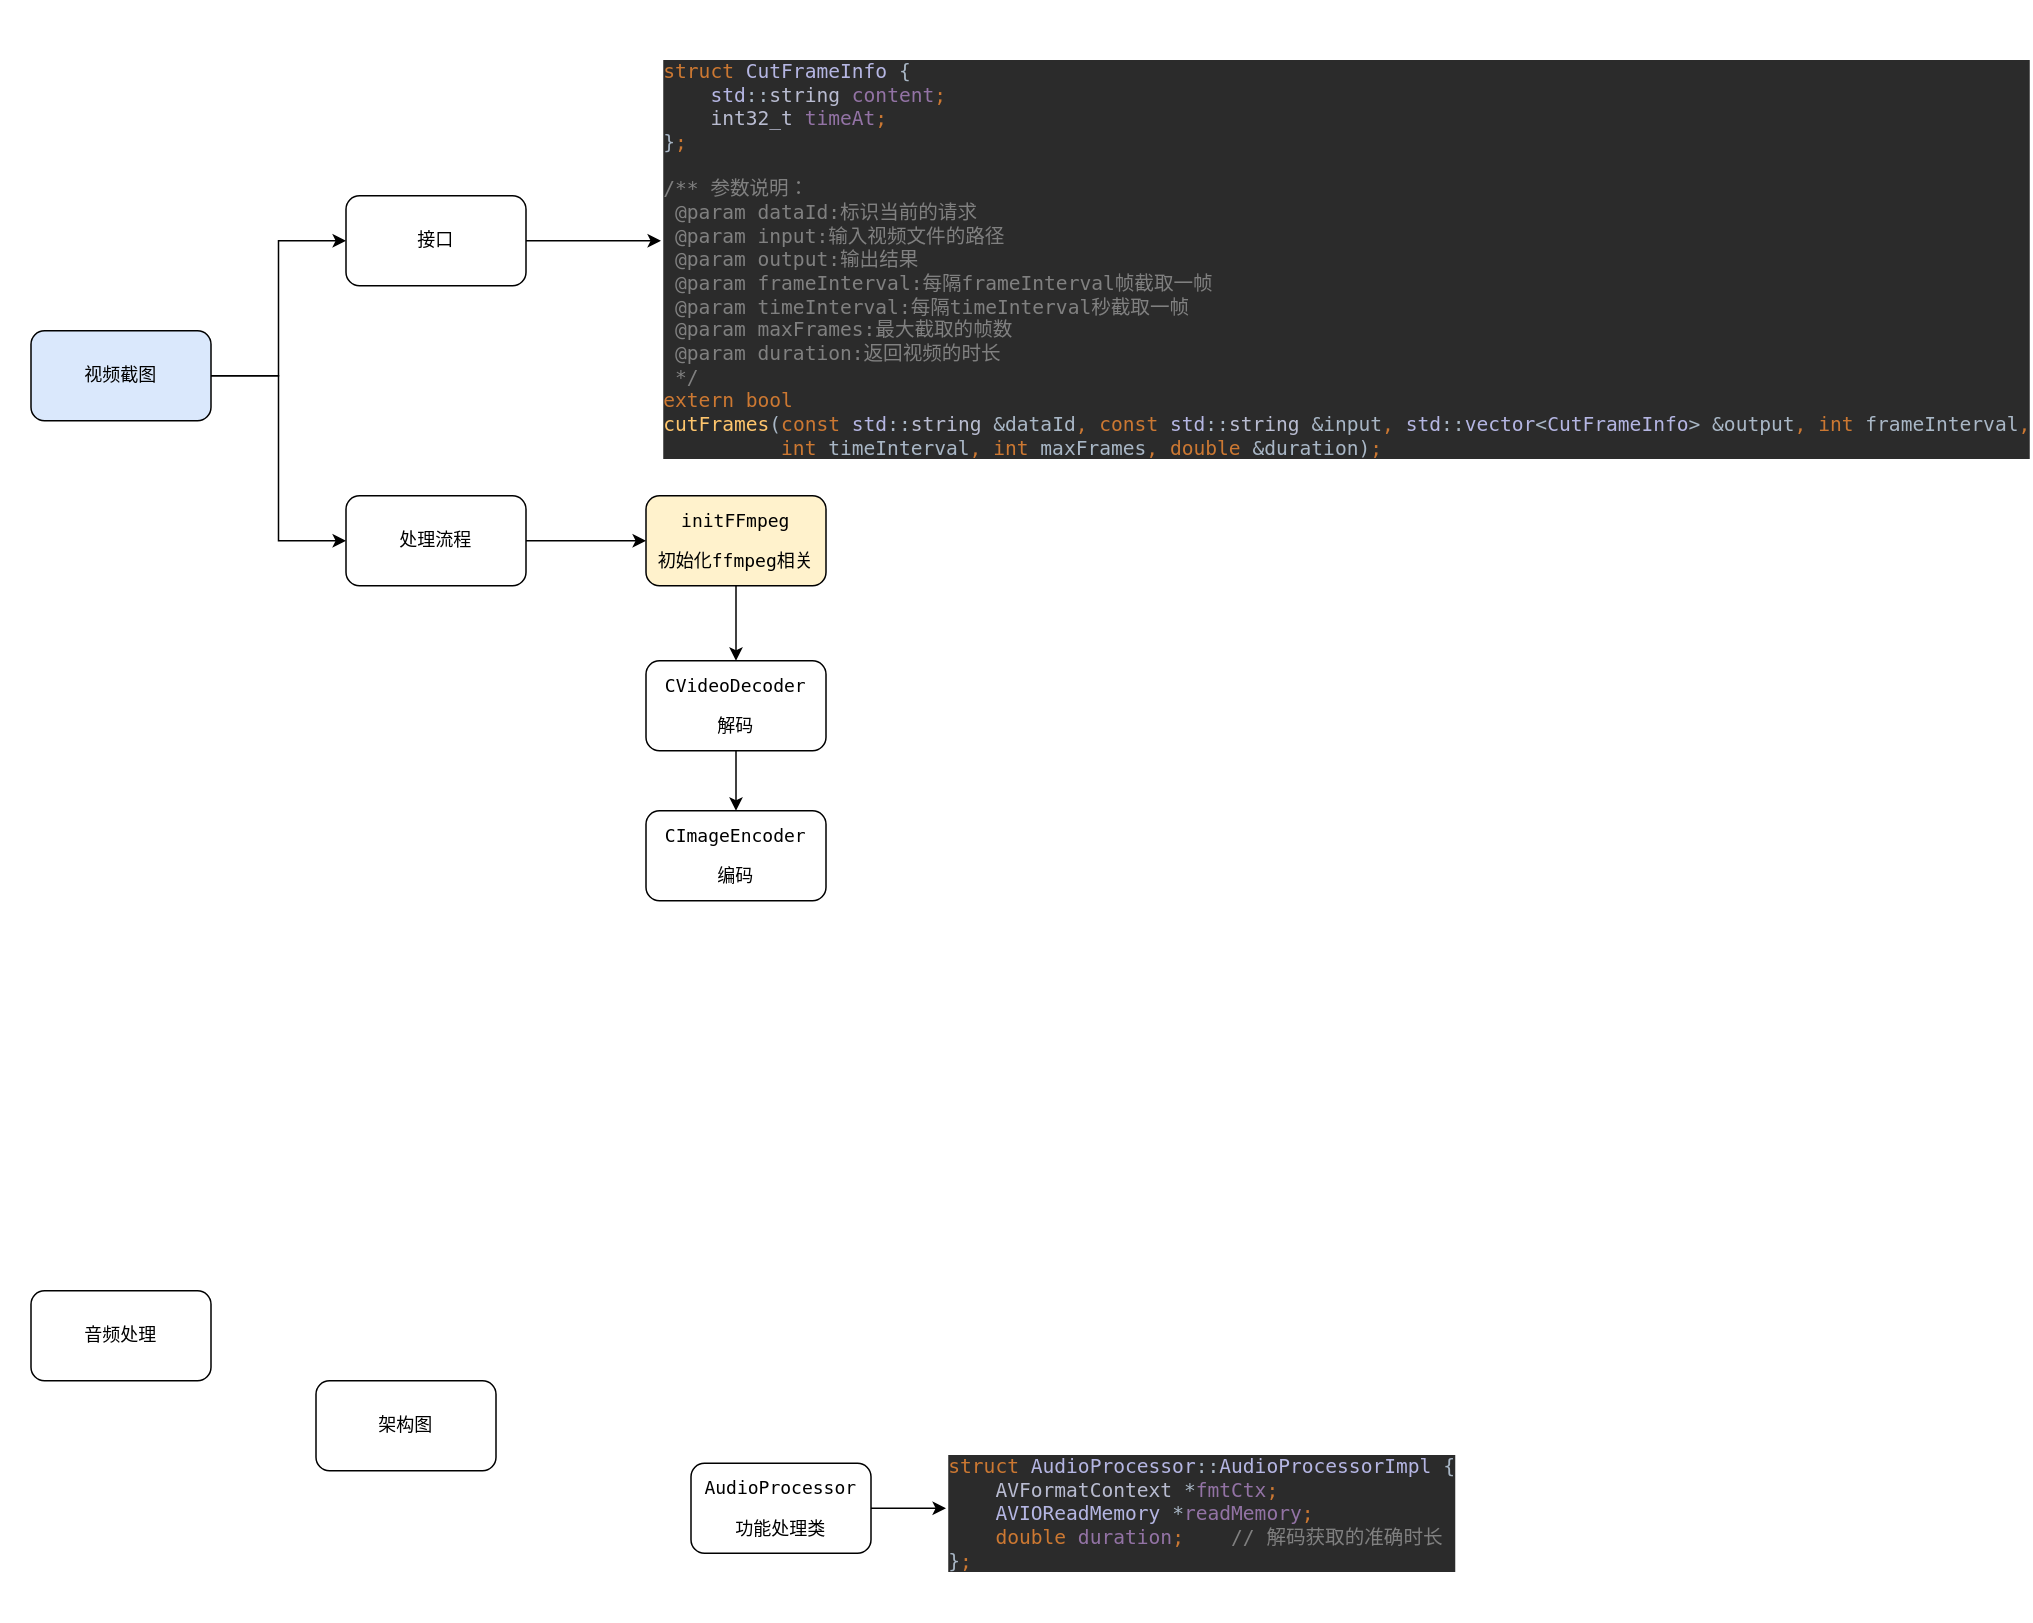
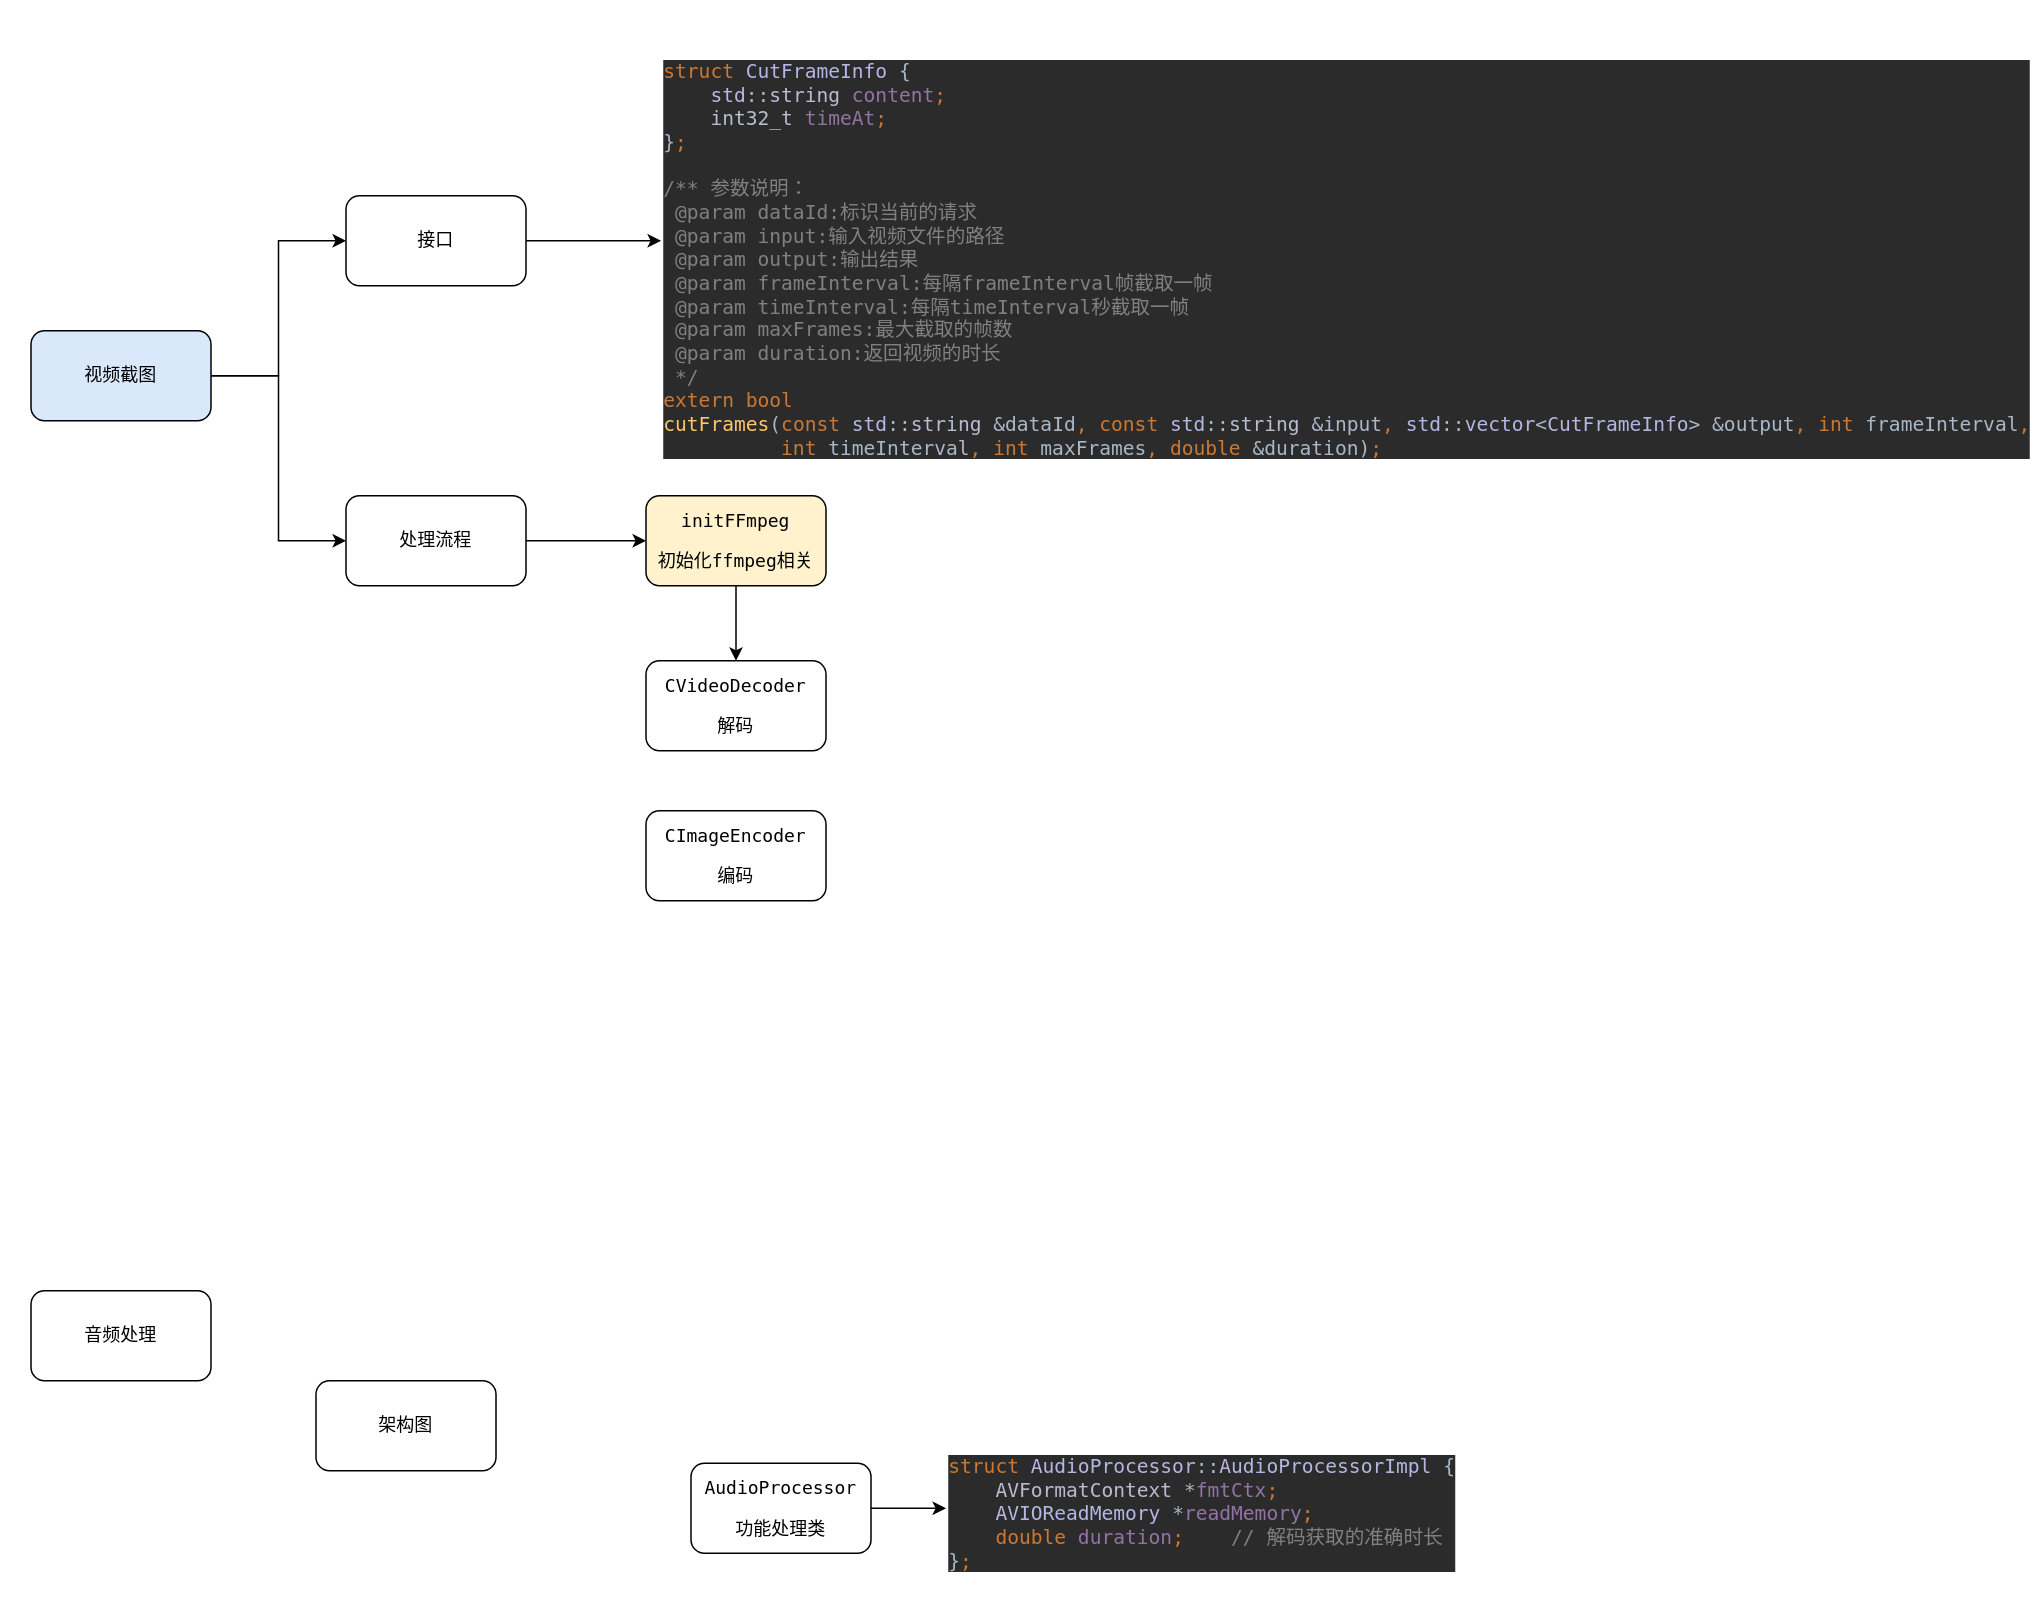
(736, 776) -> none
